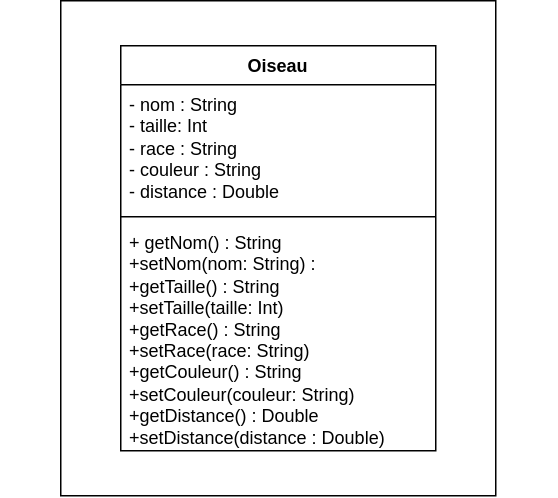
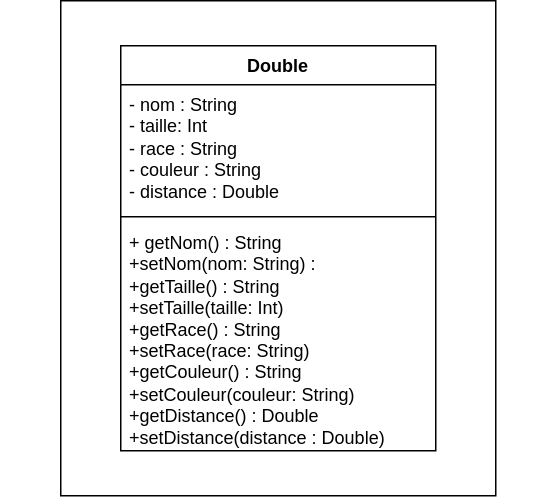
(278, 67) -> (278, 67)
